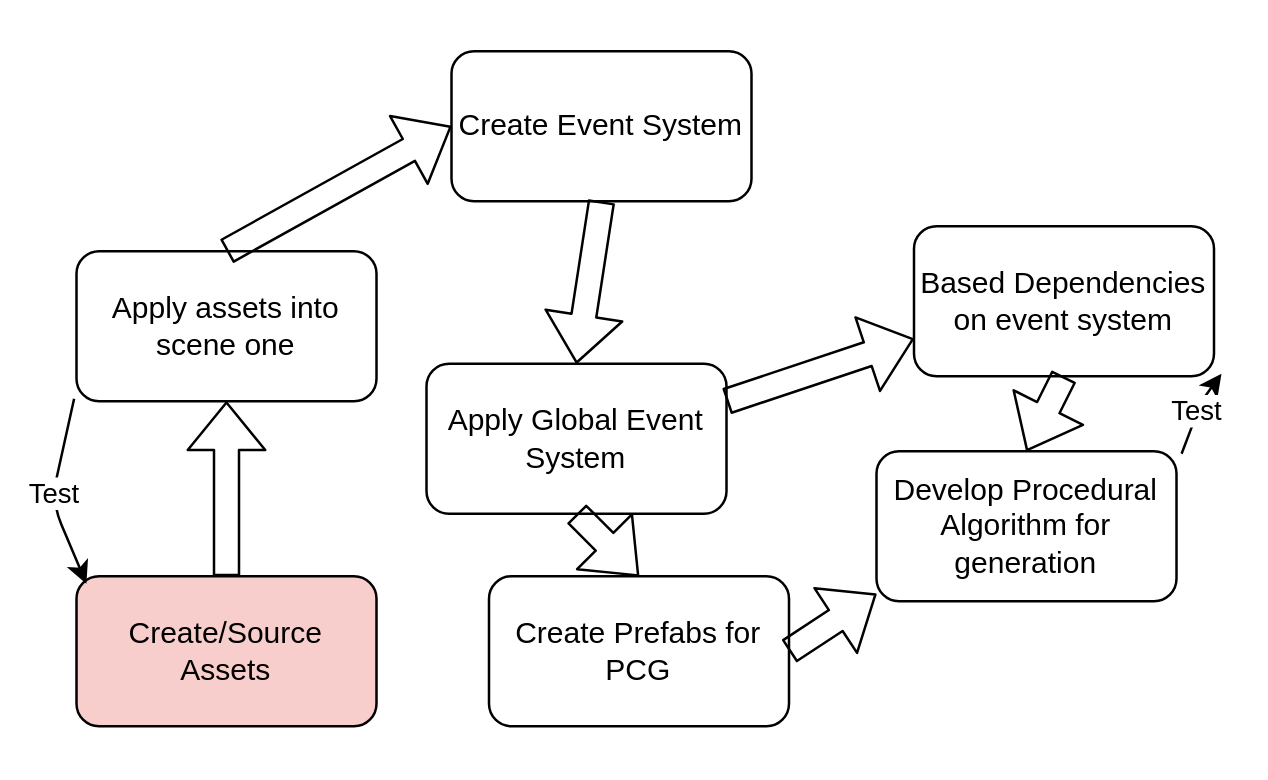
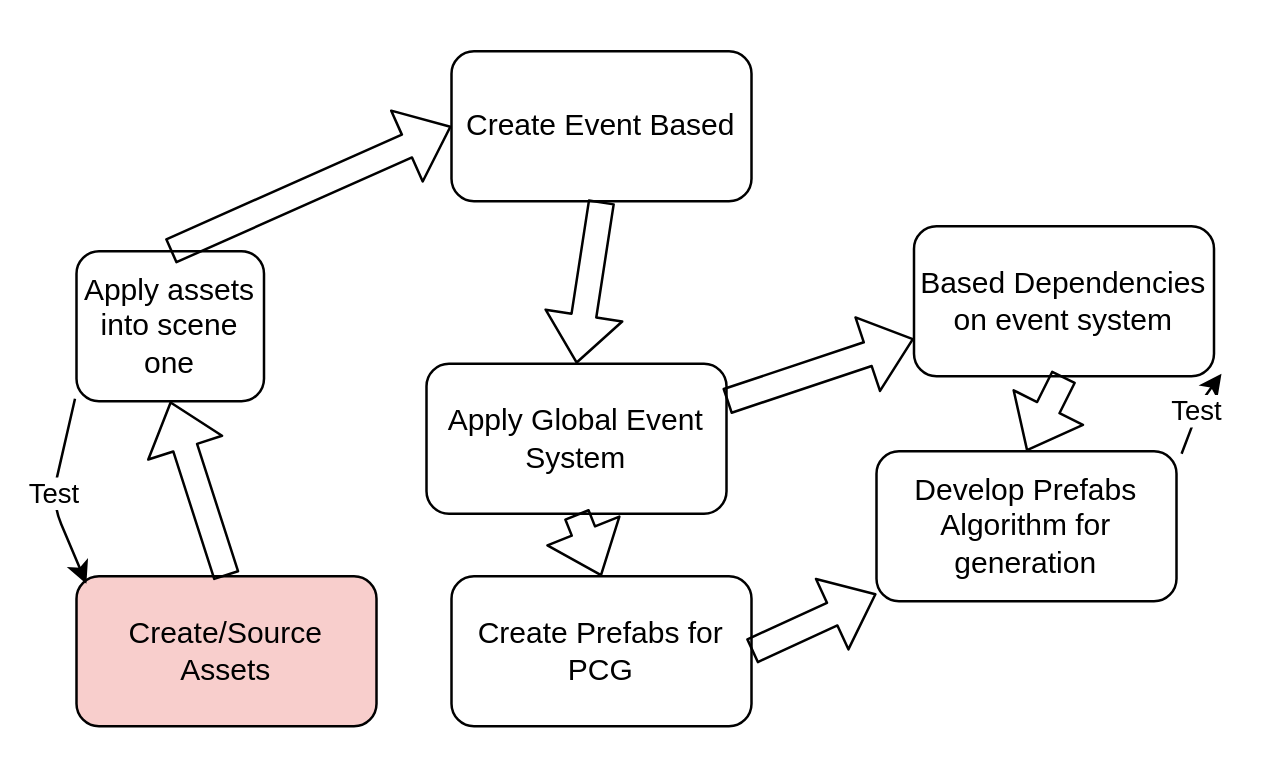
(601, 126) -> (601, 126)
(226, 326) -> (170, 326)
(1026, 526) -> (1026, 526)
(639, 651) -> (601, 651)
